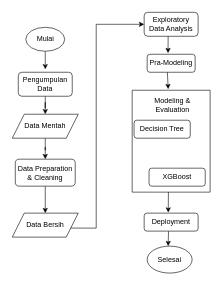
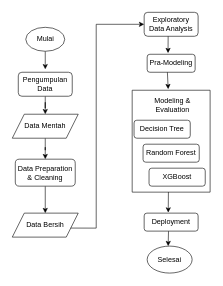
none -> (171, 153)
